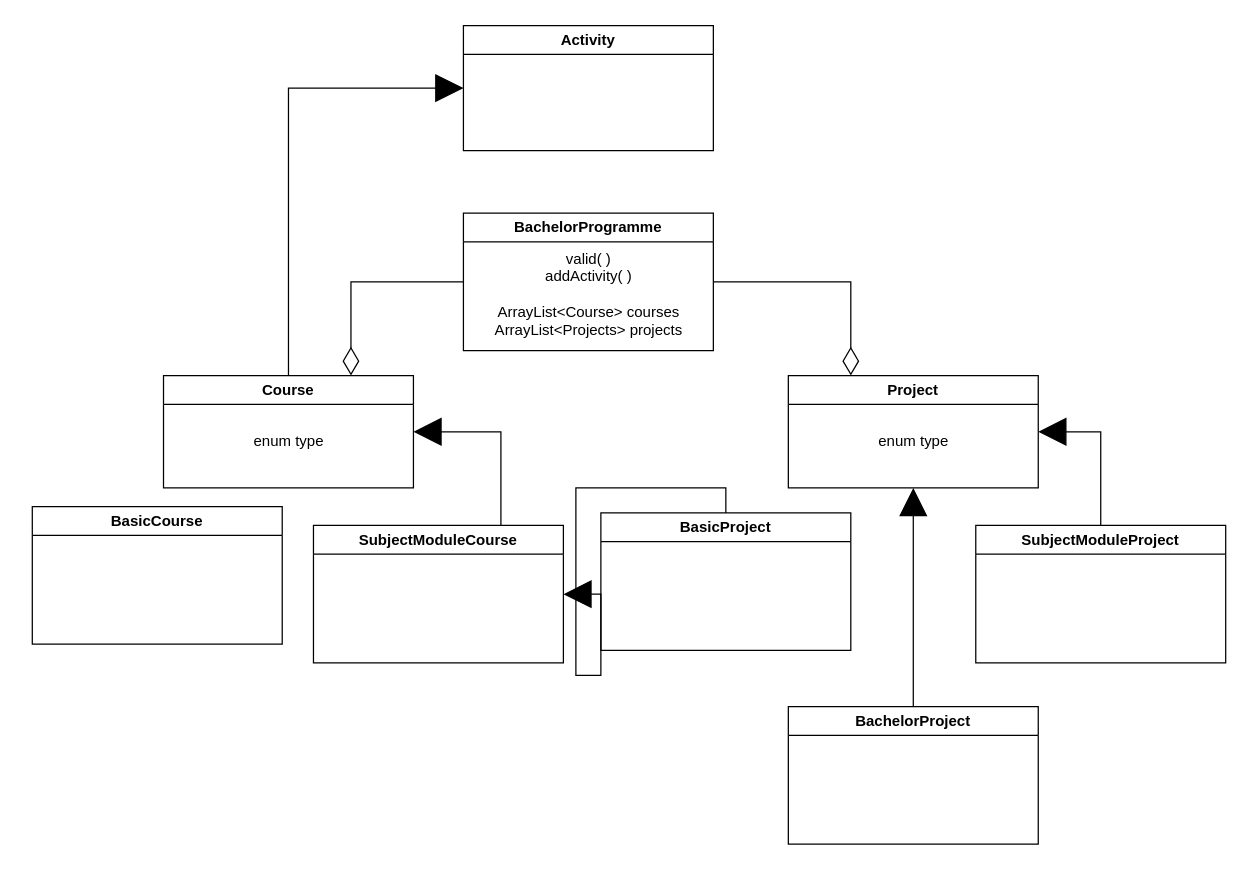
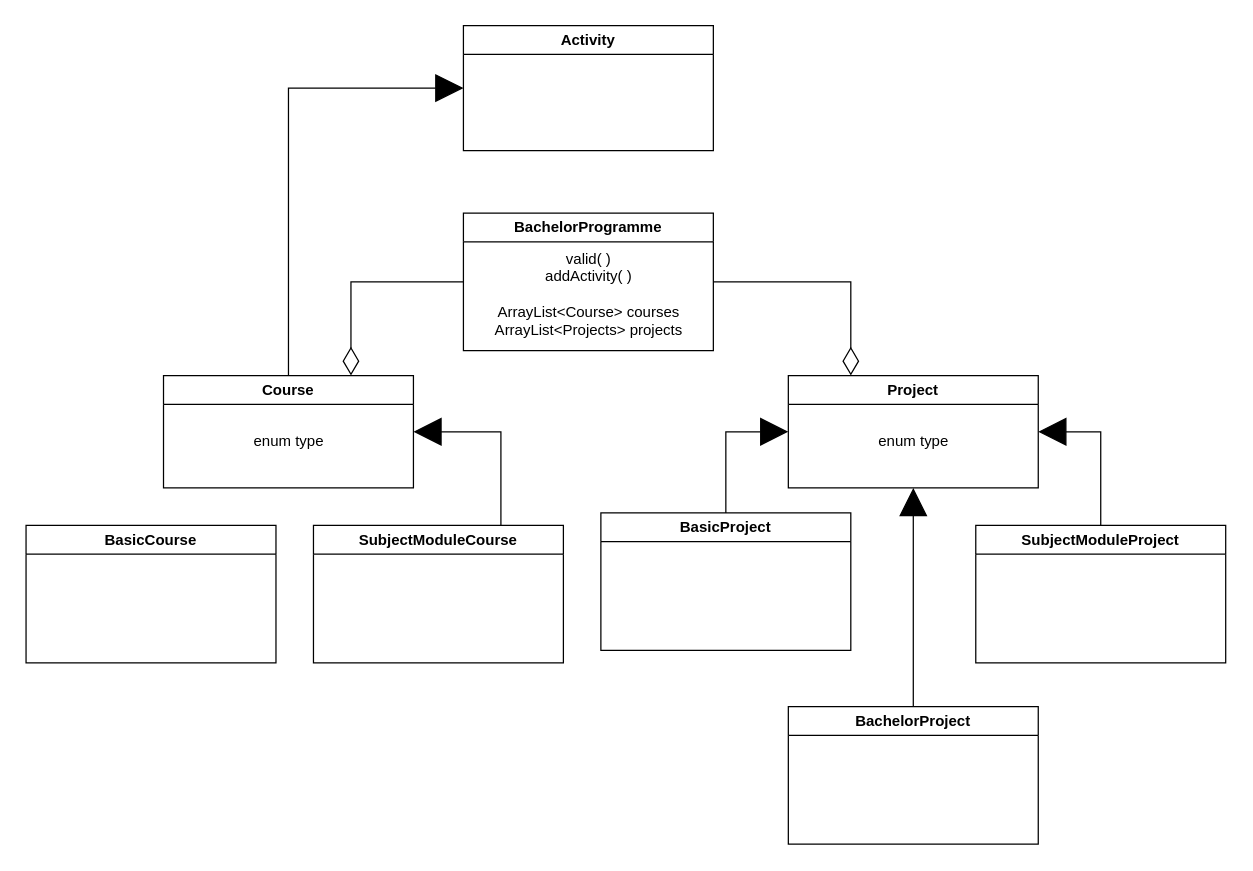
(576, 529) -> (726, 444)
(157, 576) -> (151, 594)
